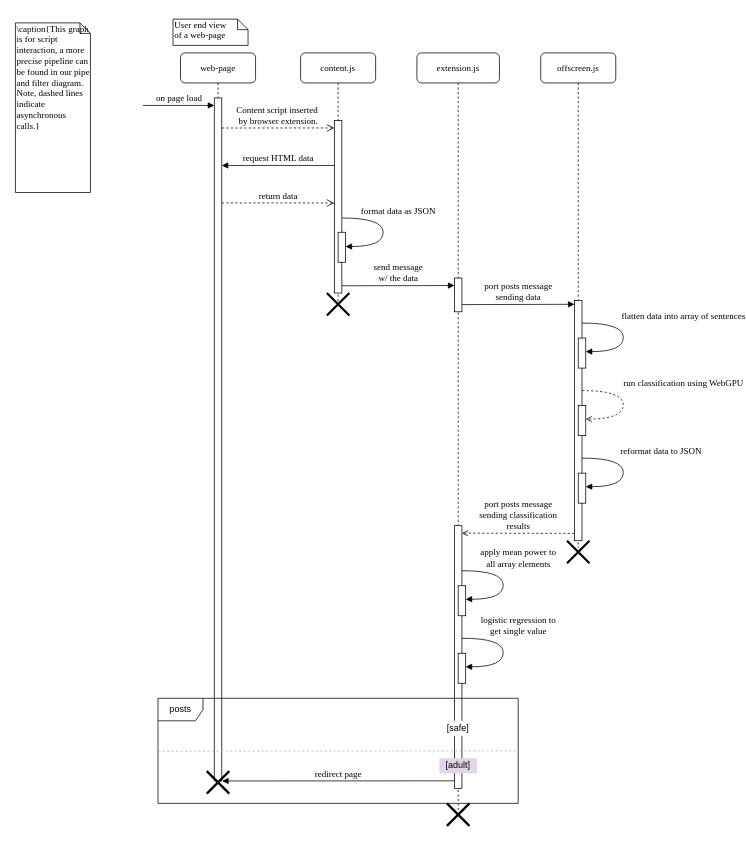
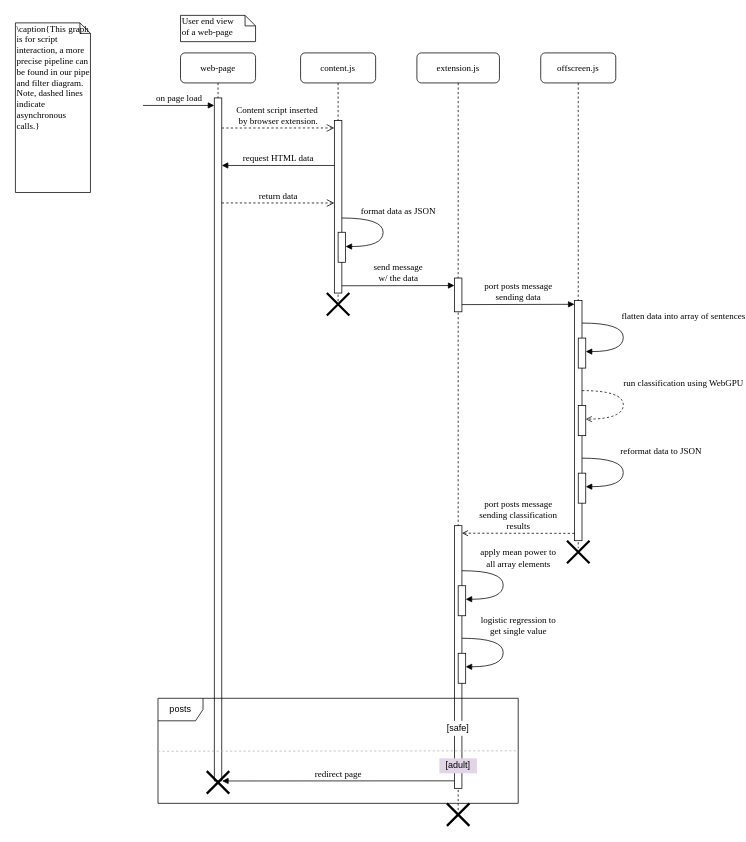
(210, 32) -> (218, 29)
